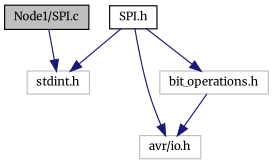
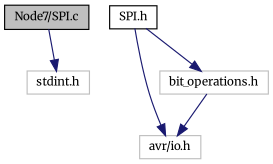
(47, 17) -> (47, 17)
(100, 46) -> none
